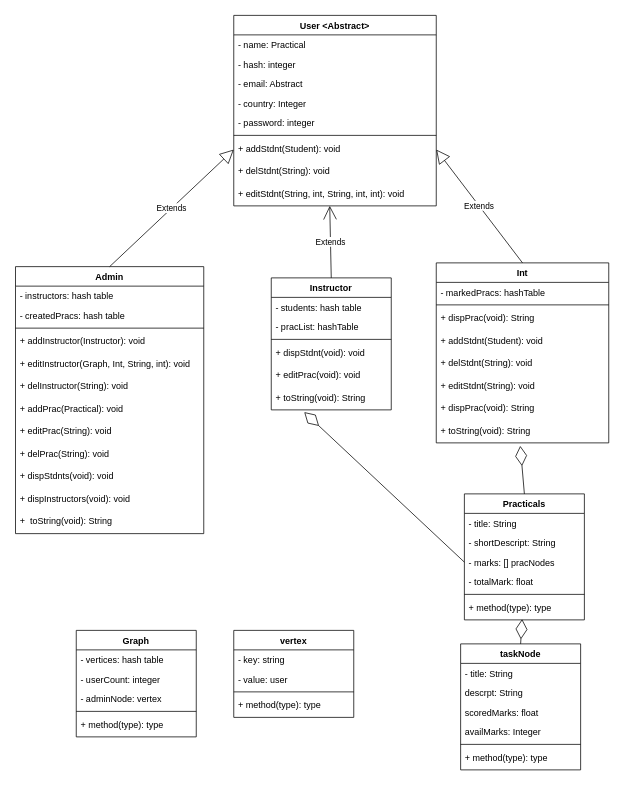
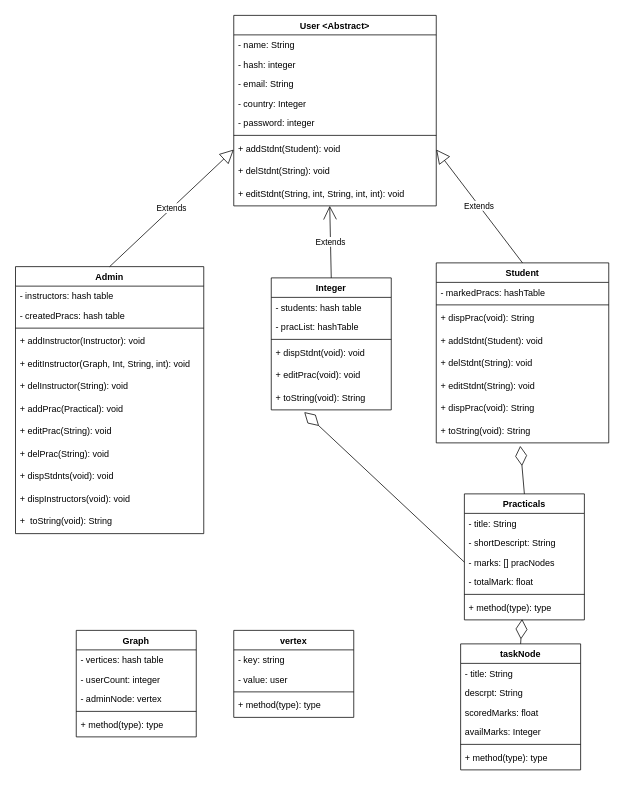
(275, 45) -> (268, 45)
(275, 84) -> (269, 84)
(522, 273) -> (522, 273)
(331, 288) -> (331, 288)
